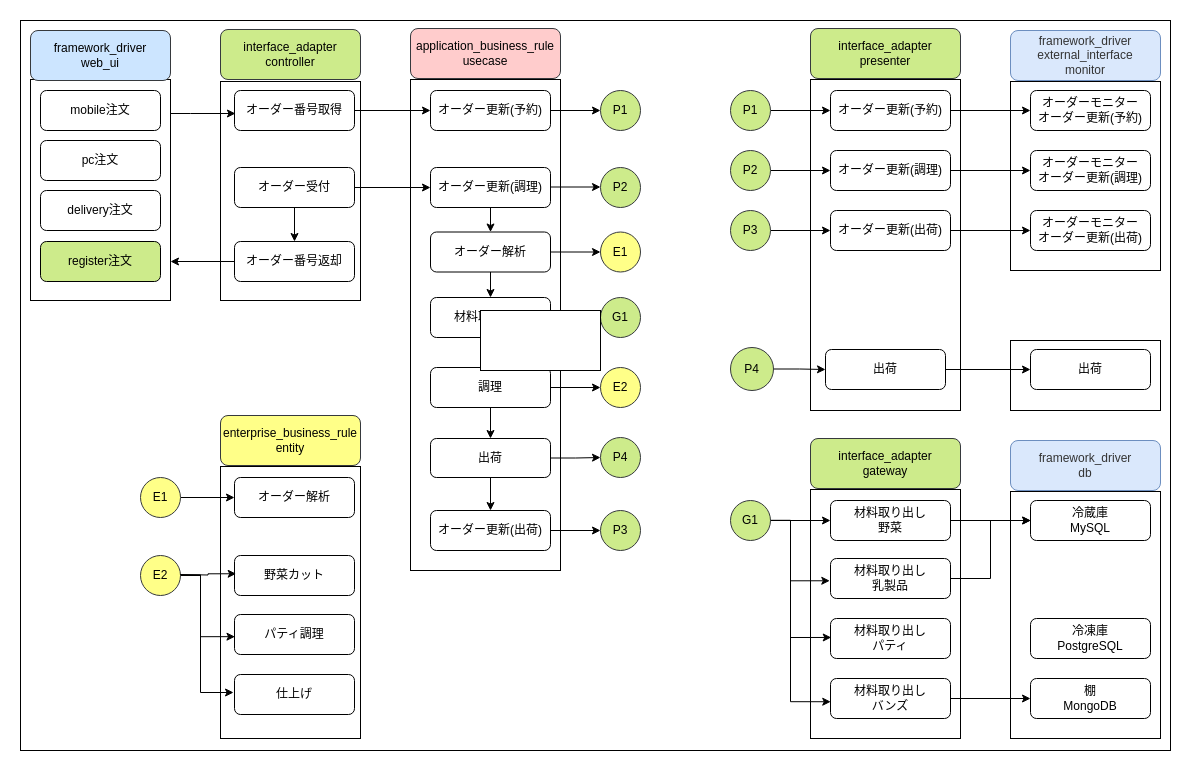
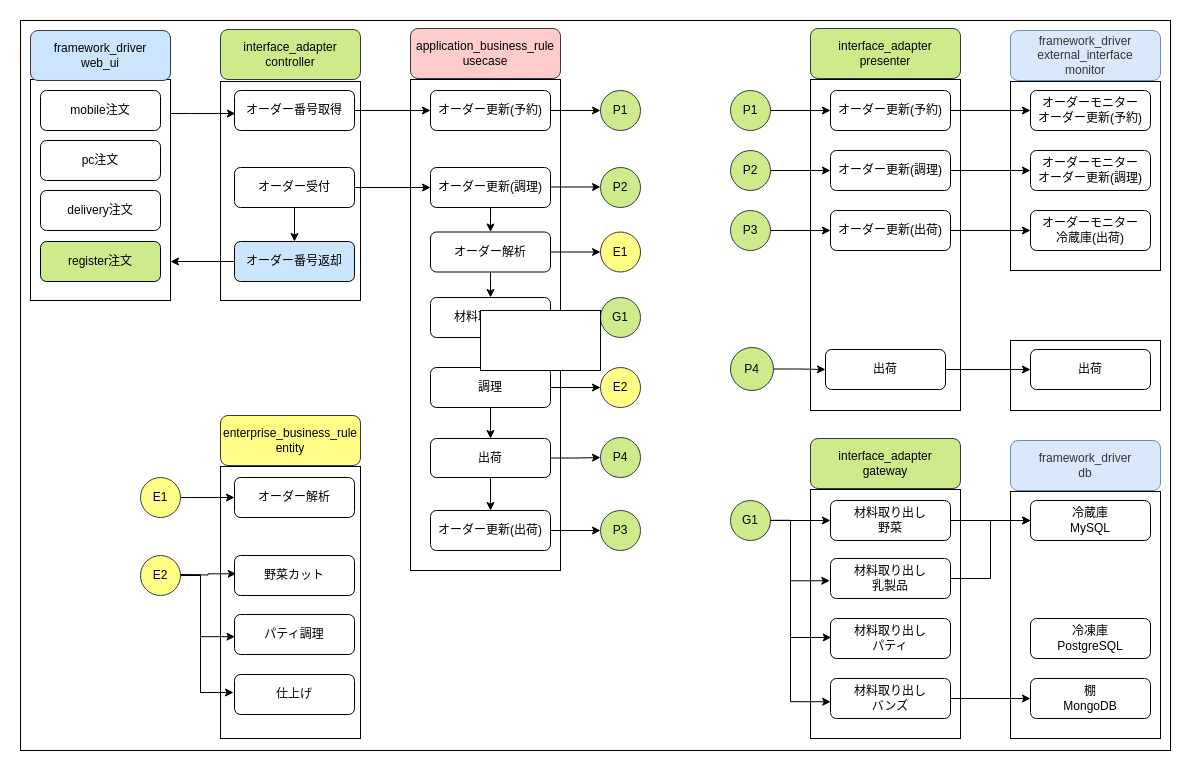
(1091, 231) -> (1091, 231)
(295, 262) -> (295, 262)
